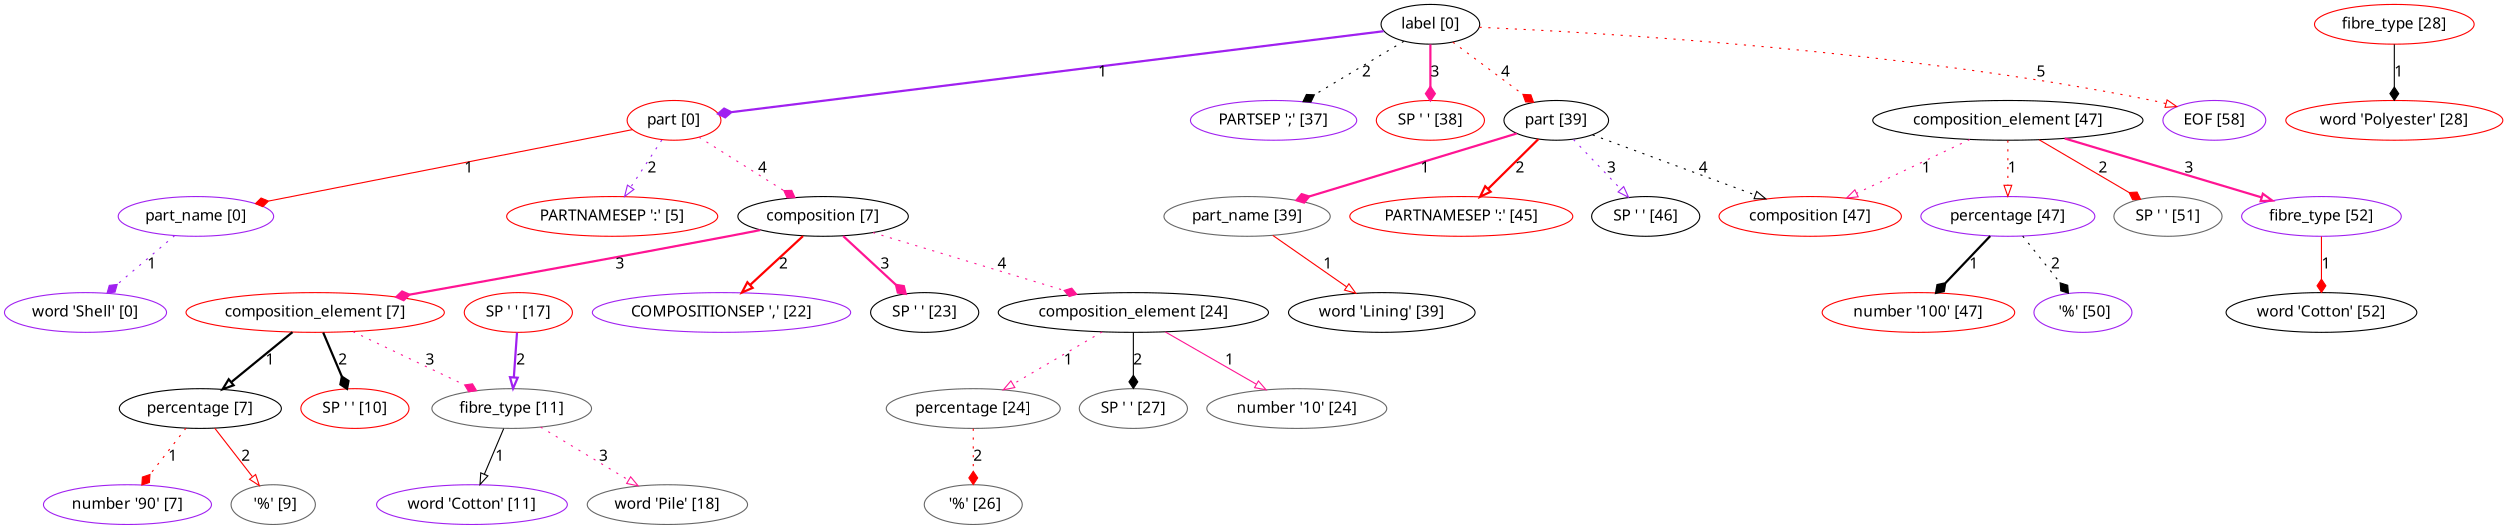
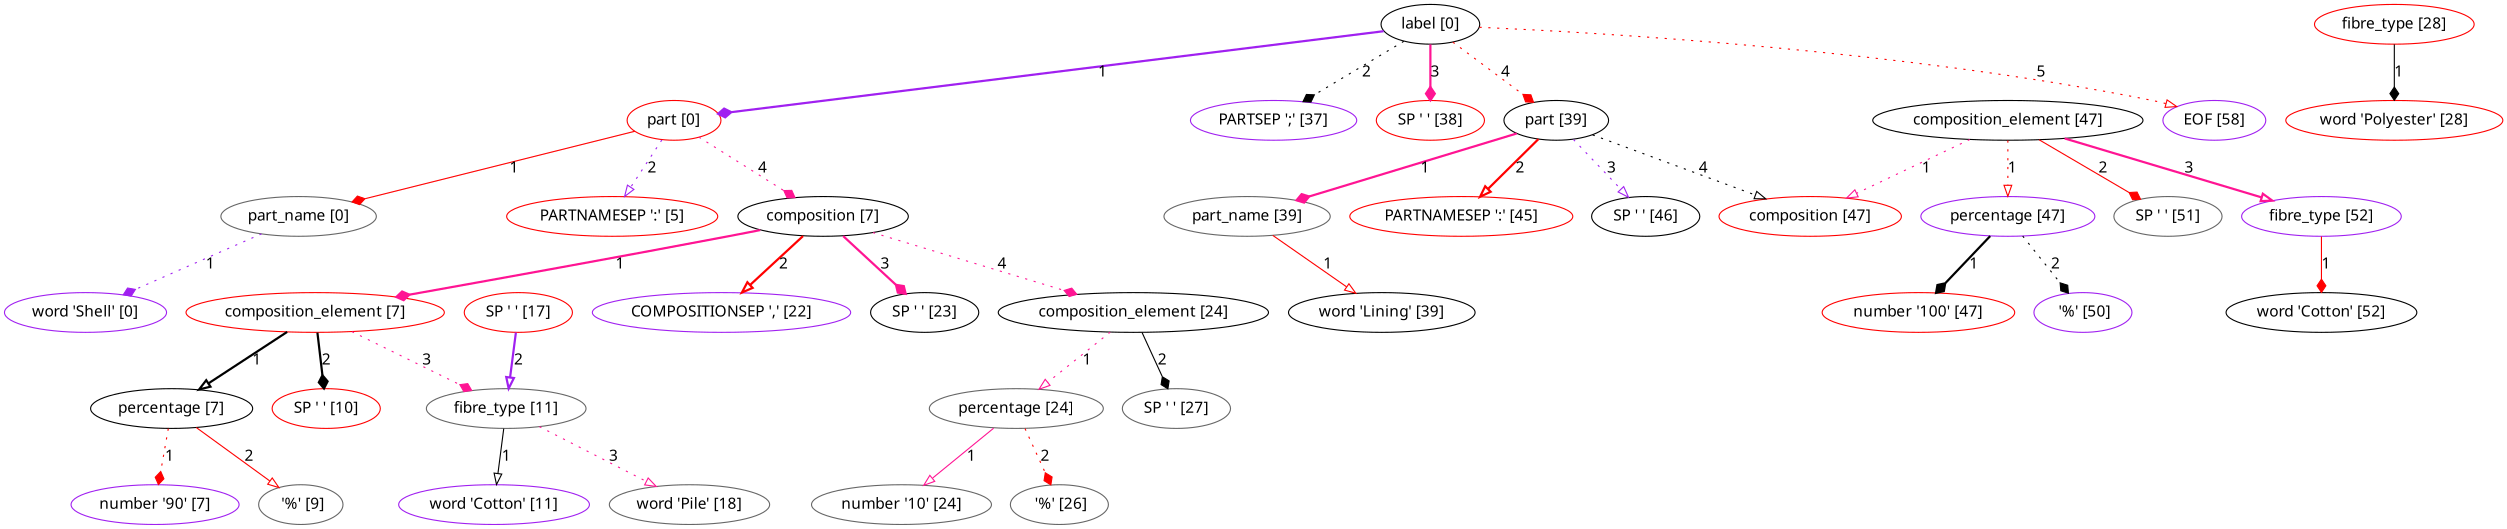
(196, 216) -> (299, 216)
(620, 264) -> (620, 264)
(1211, 358) -> (963, 453)
